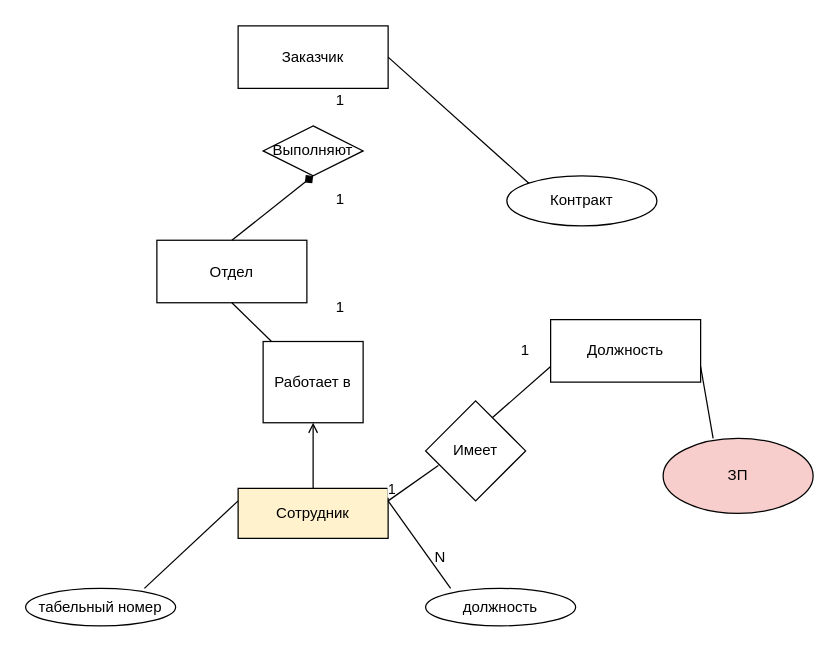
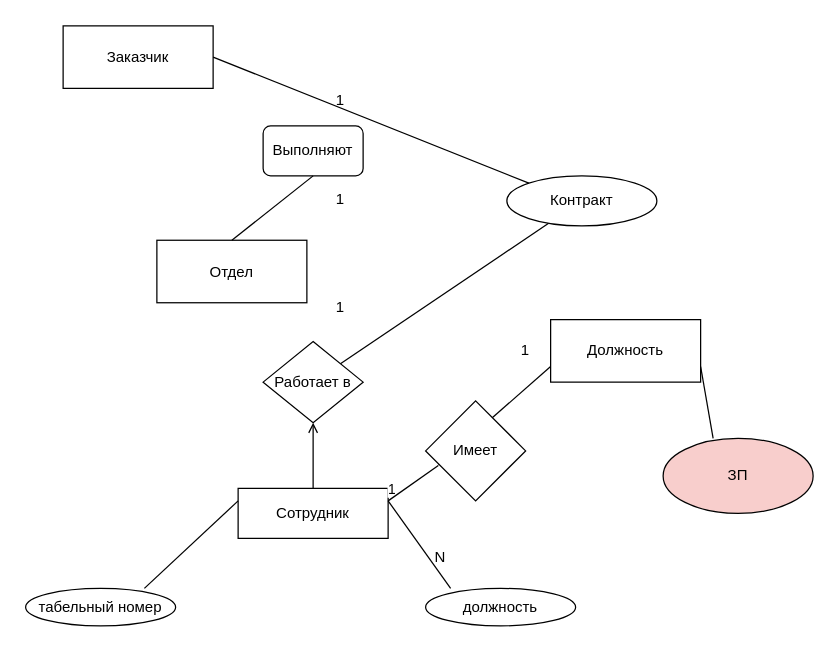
(313, 57) -> (138, 57)
(313, 151) -> (313, 151)
(305, 182) -> (308, 179)
(252, 322) -> (444, 294)
(313, 382) -> (313, 382)
(313, 513) -> (313, 513)
